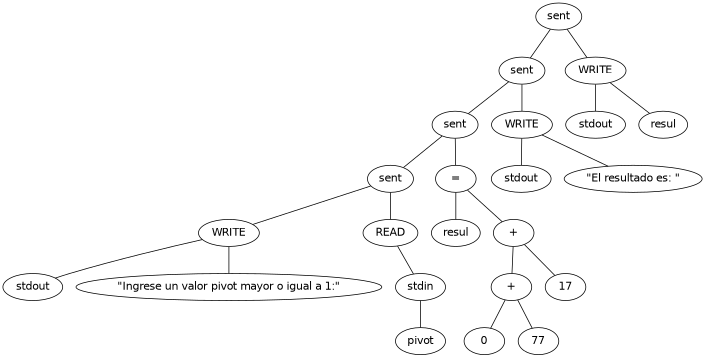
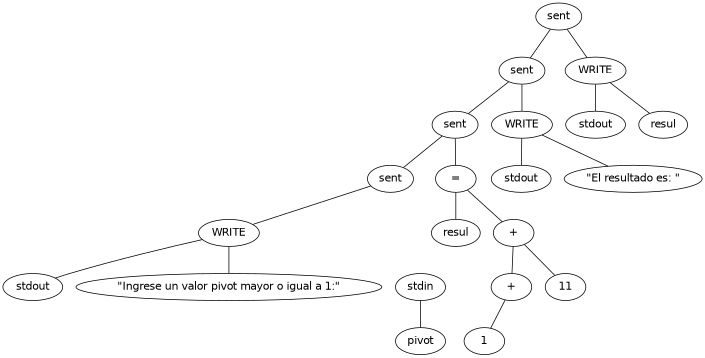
(390, 233) -> none
(566, 287) -> (566, 287)
(484, 341) -> (484, 341)
(538, 341) -> none
